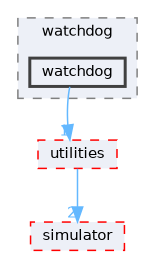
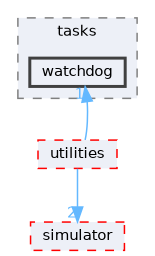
(77, 32) -> (77, 32)
(68, 108) -> (87, 121)
